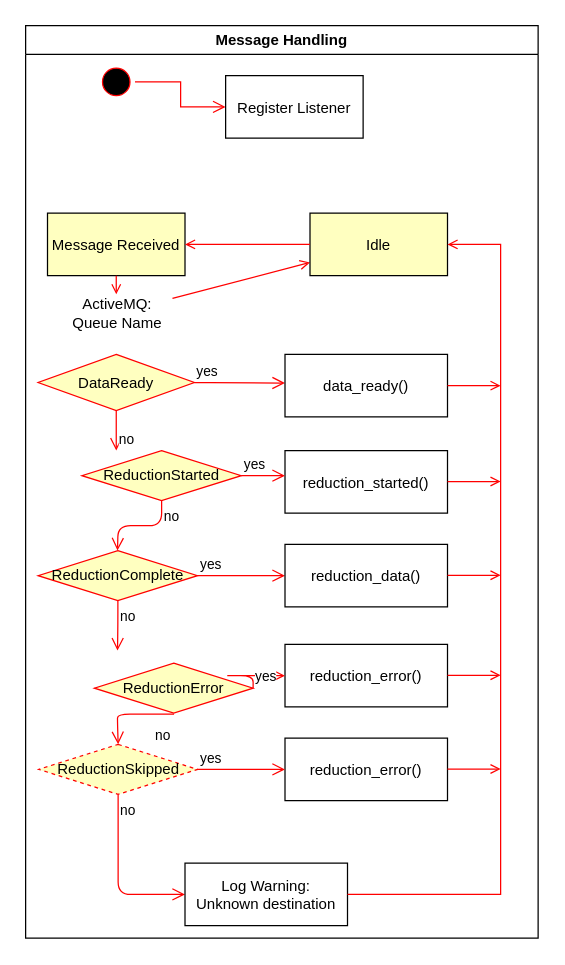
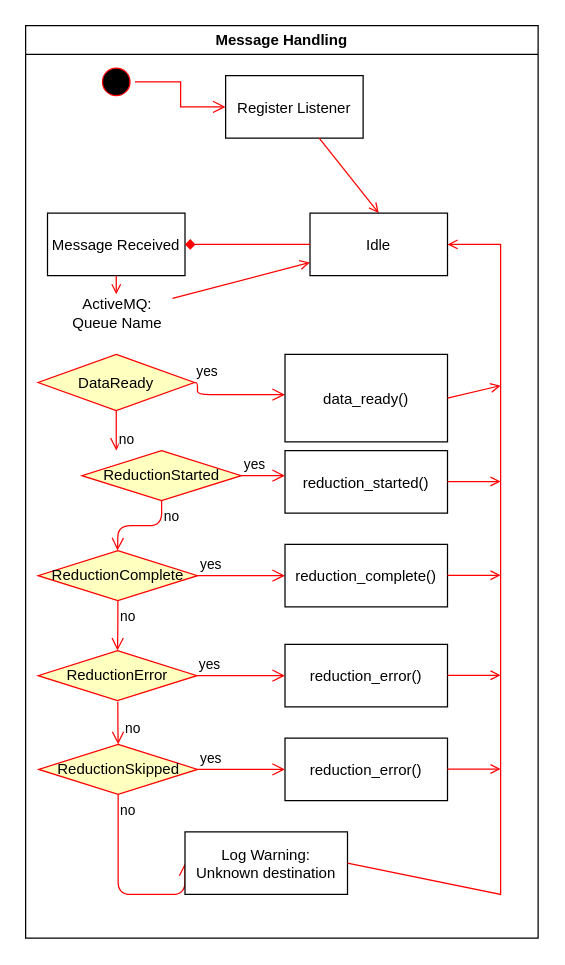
none -> (348, 175)
(116, 244) -> (116, 244)
(192, 244) -> (196, 244)
(379, 244) -> (379, 244)
(366, 386) -> (366, 398)
(366, 576) -> (366, 576)
(174, 688) -> (118, 676)
(118, 769) -> (118, 769)
(266, 894) -> (266, 863)
